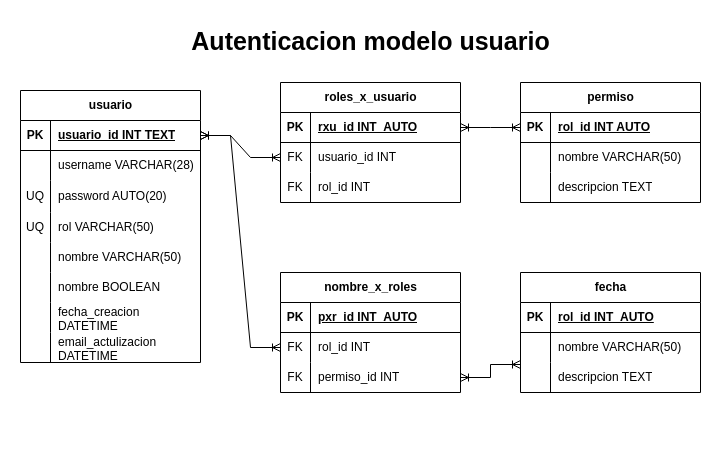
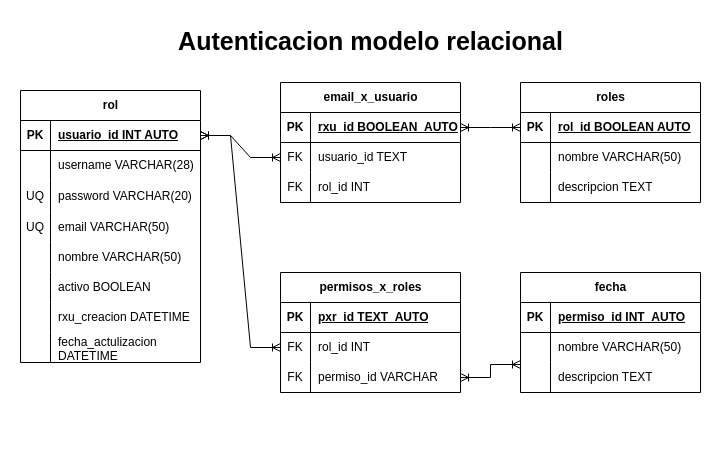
(371, 56) -> (371, 56)
(371, 98) -> (371, 98)
(611, 98) -> (611, 98)
(111, 106) -> (111, 106)
(366, 128) -> (379, 128)
(603, 128) -> (616, 128)
(116, 136) -> (116, 136)
(361, 158) -> (364, 158)
(114, 197) -> (124, 197)
(106, 228) -> (111, 228)
(104, 288) -> (102, 288)
(371, 288) -> (371, 288)
(130, 318) -> (126, 318)
(366, 318) -> (369, 318)
(604, 318) -> (618, 318)
(130, 348) -> (130, 348)
(361, 378) -> (374, 378)
